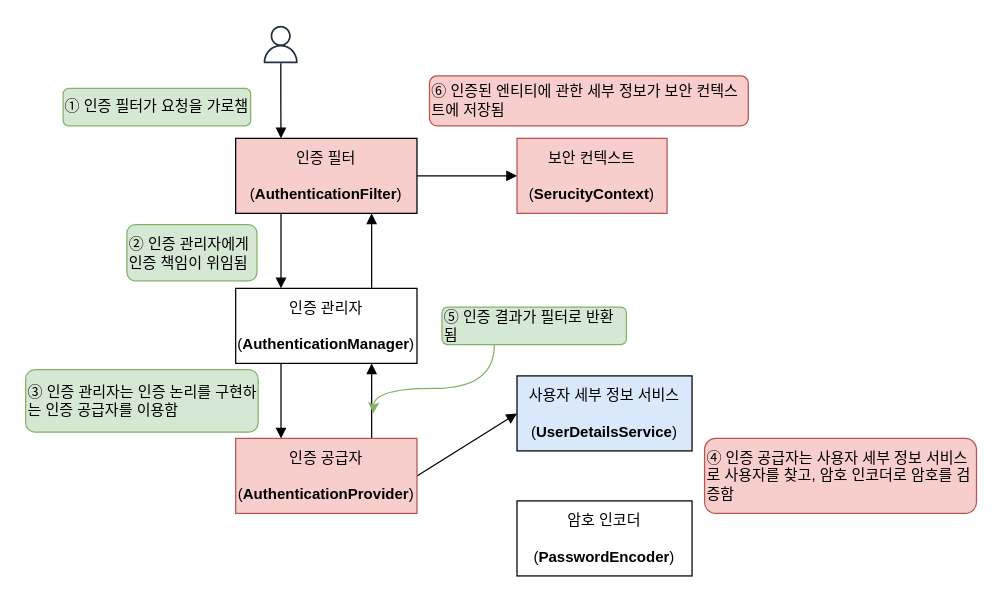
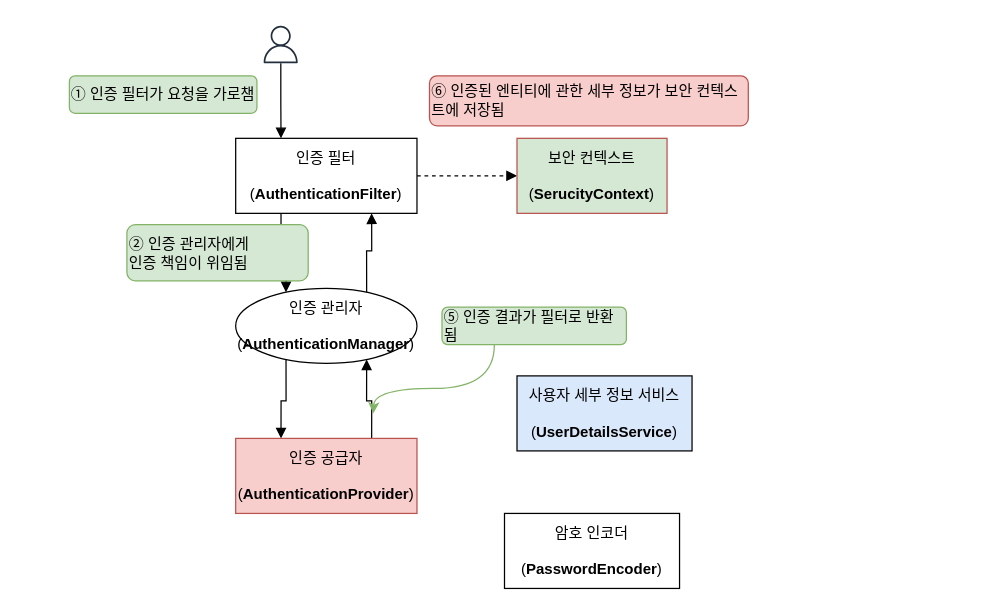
(157, 107) -> (163, 94)
(326, 176) -> (326, 176)
(462, 176) -> (462, 176)
(592, 176) -> (592, 176)
(192, 253) -> (218, 253)
(326, 326) -> (326, 326)
(142, 401) -> none
(462, 447) -> none
(840, 476) -> none
(604, 538) -> (592, 551)
